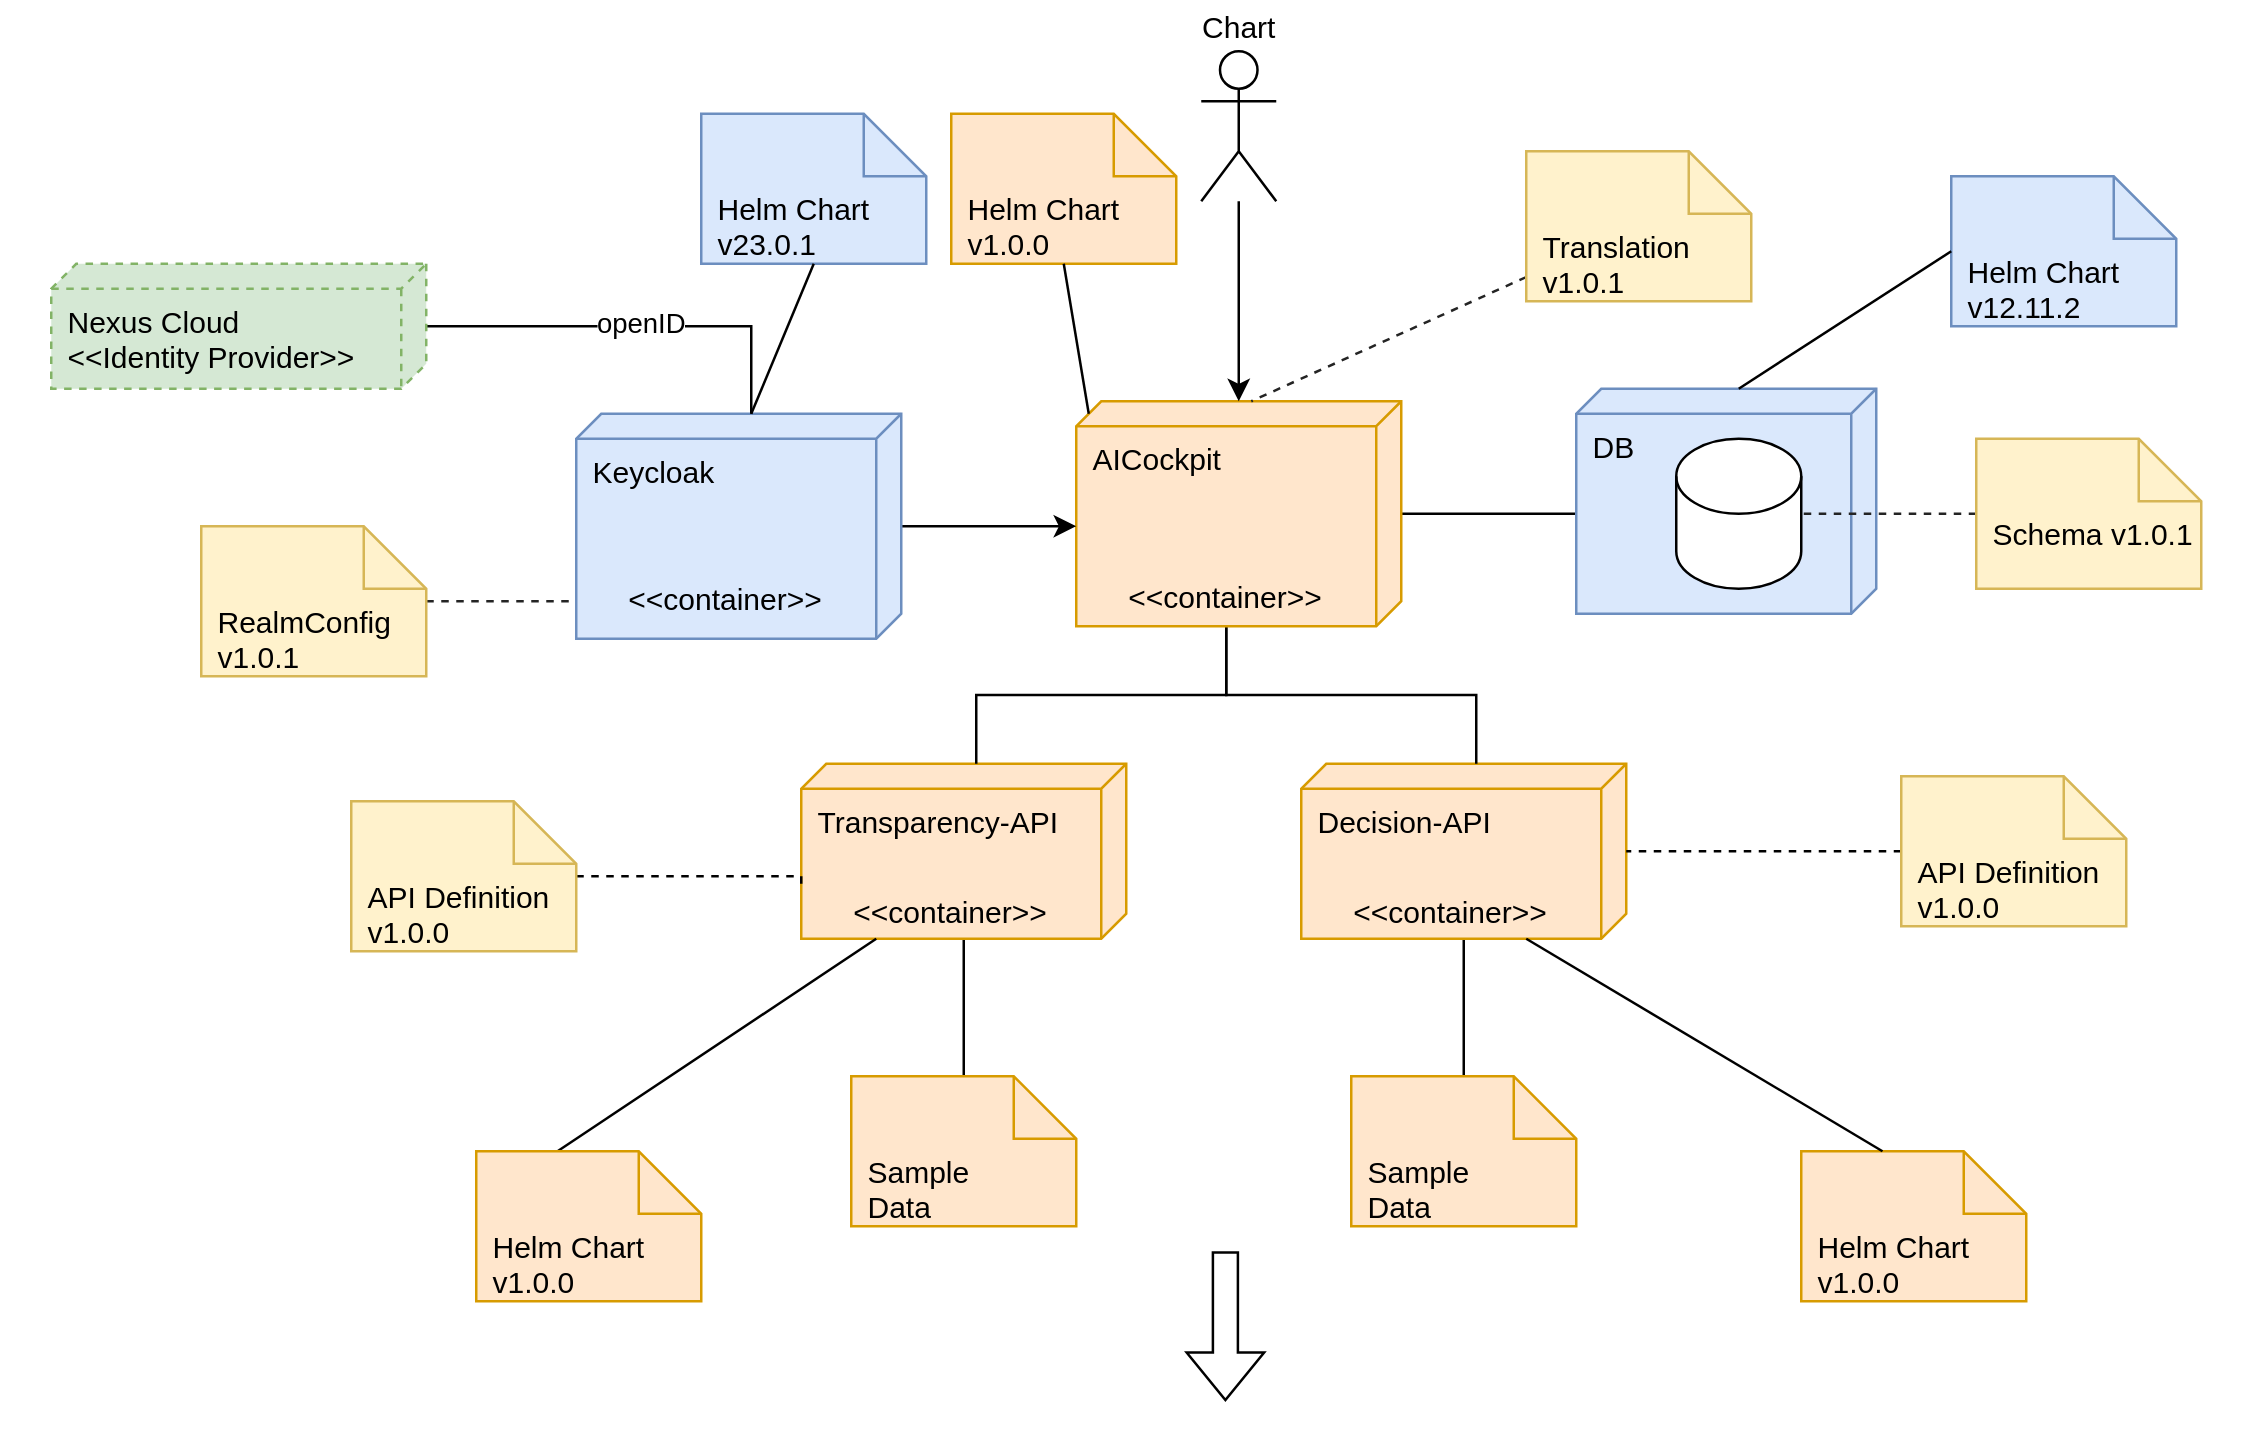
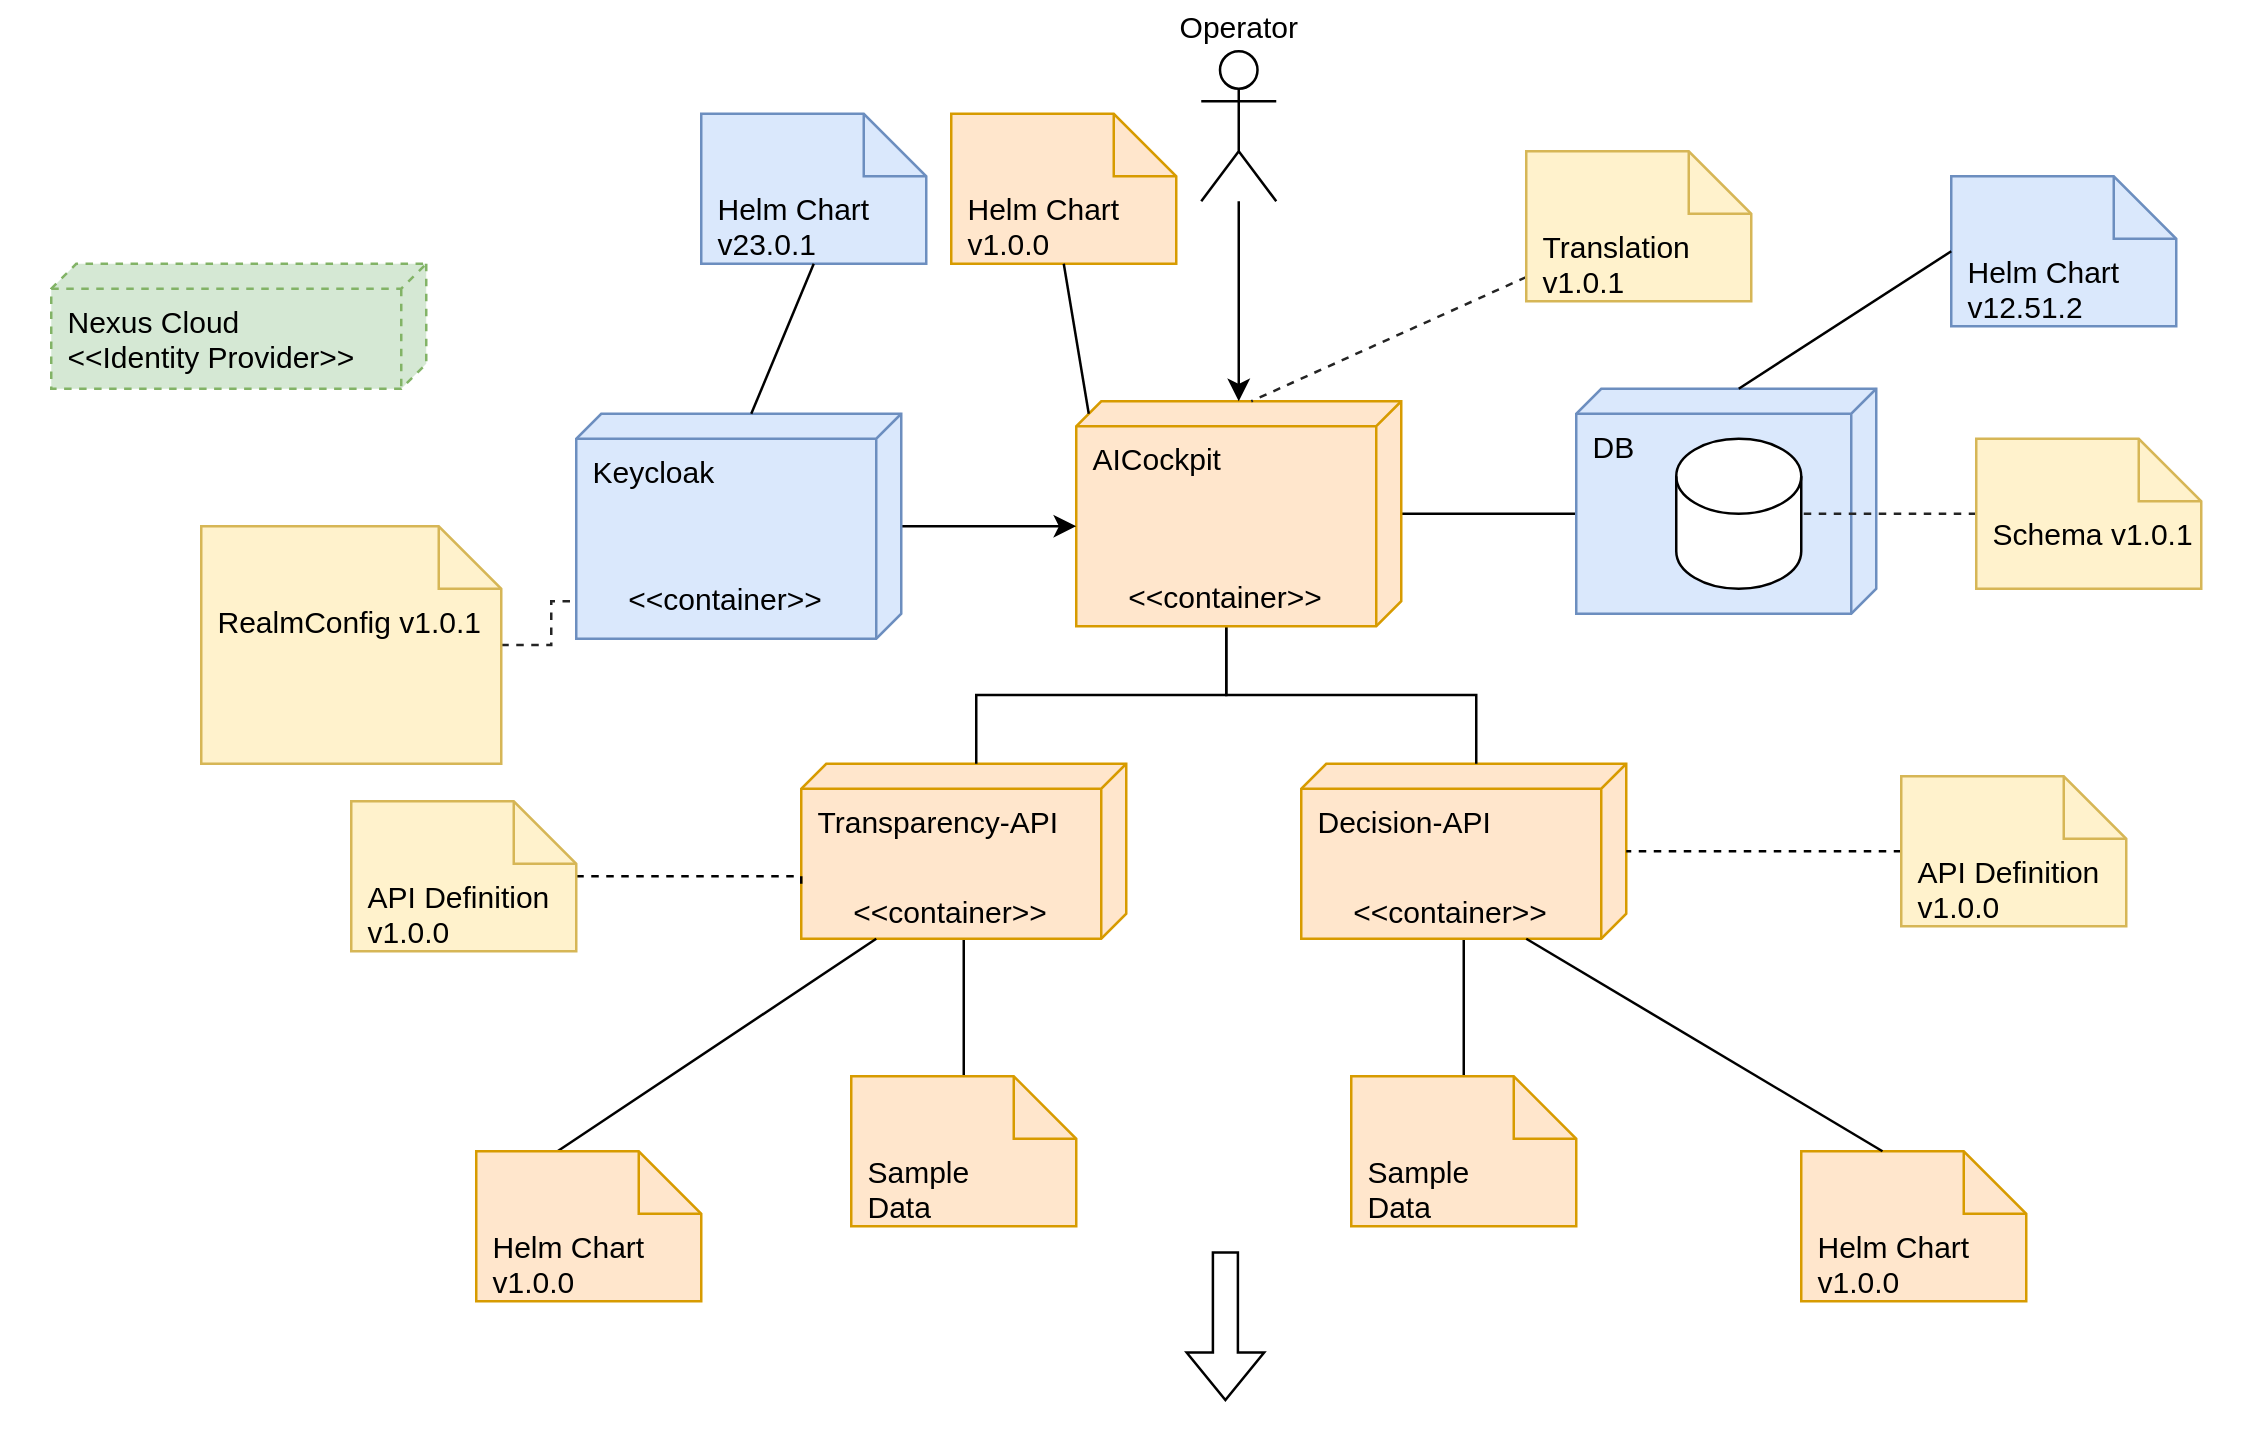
(1240, 26) -> (1240, 26)
(2045, 292) -> (2045, 292)
(617, 326) -> none
(314, 601) -> (351, 645)
